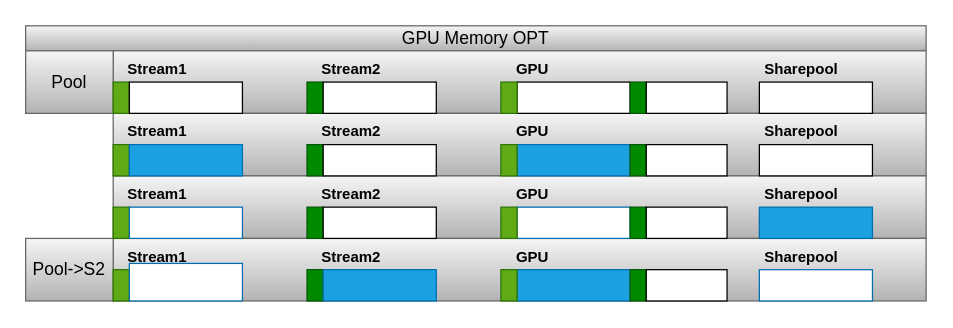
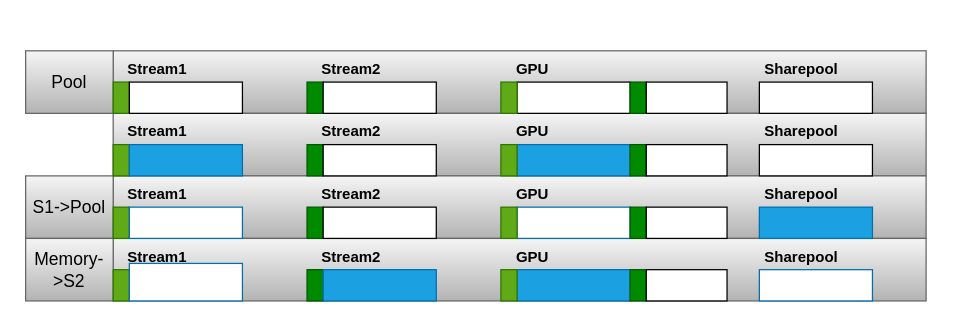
(476, 38) -> none
none -> (69, 207)
(69, 269) -> (69, 269)
